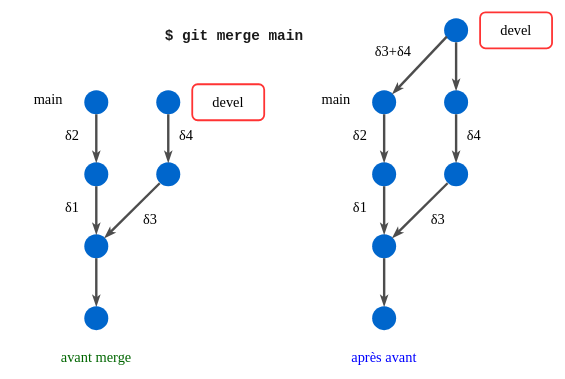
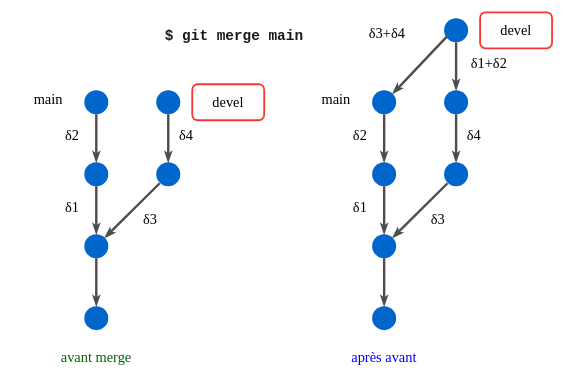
(393, 51) -> (387, 33)
none -> (489, 64)
